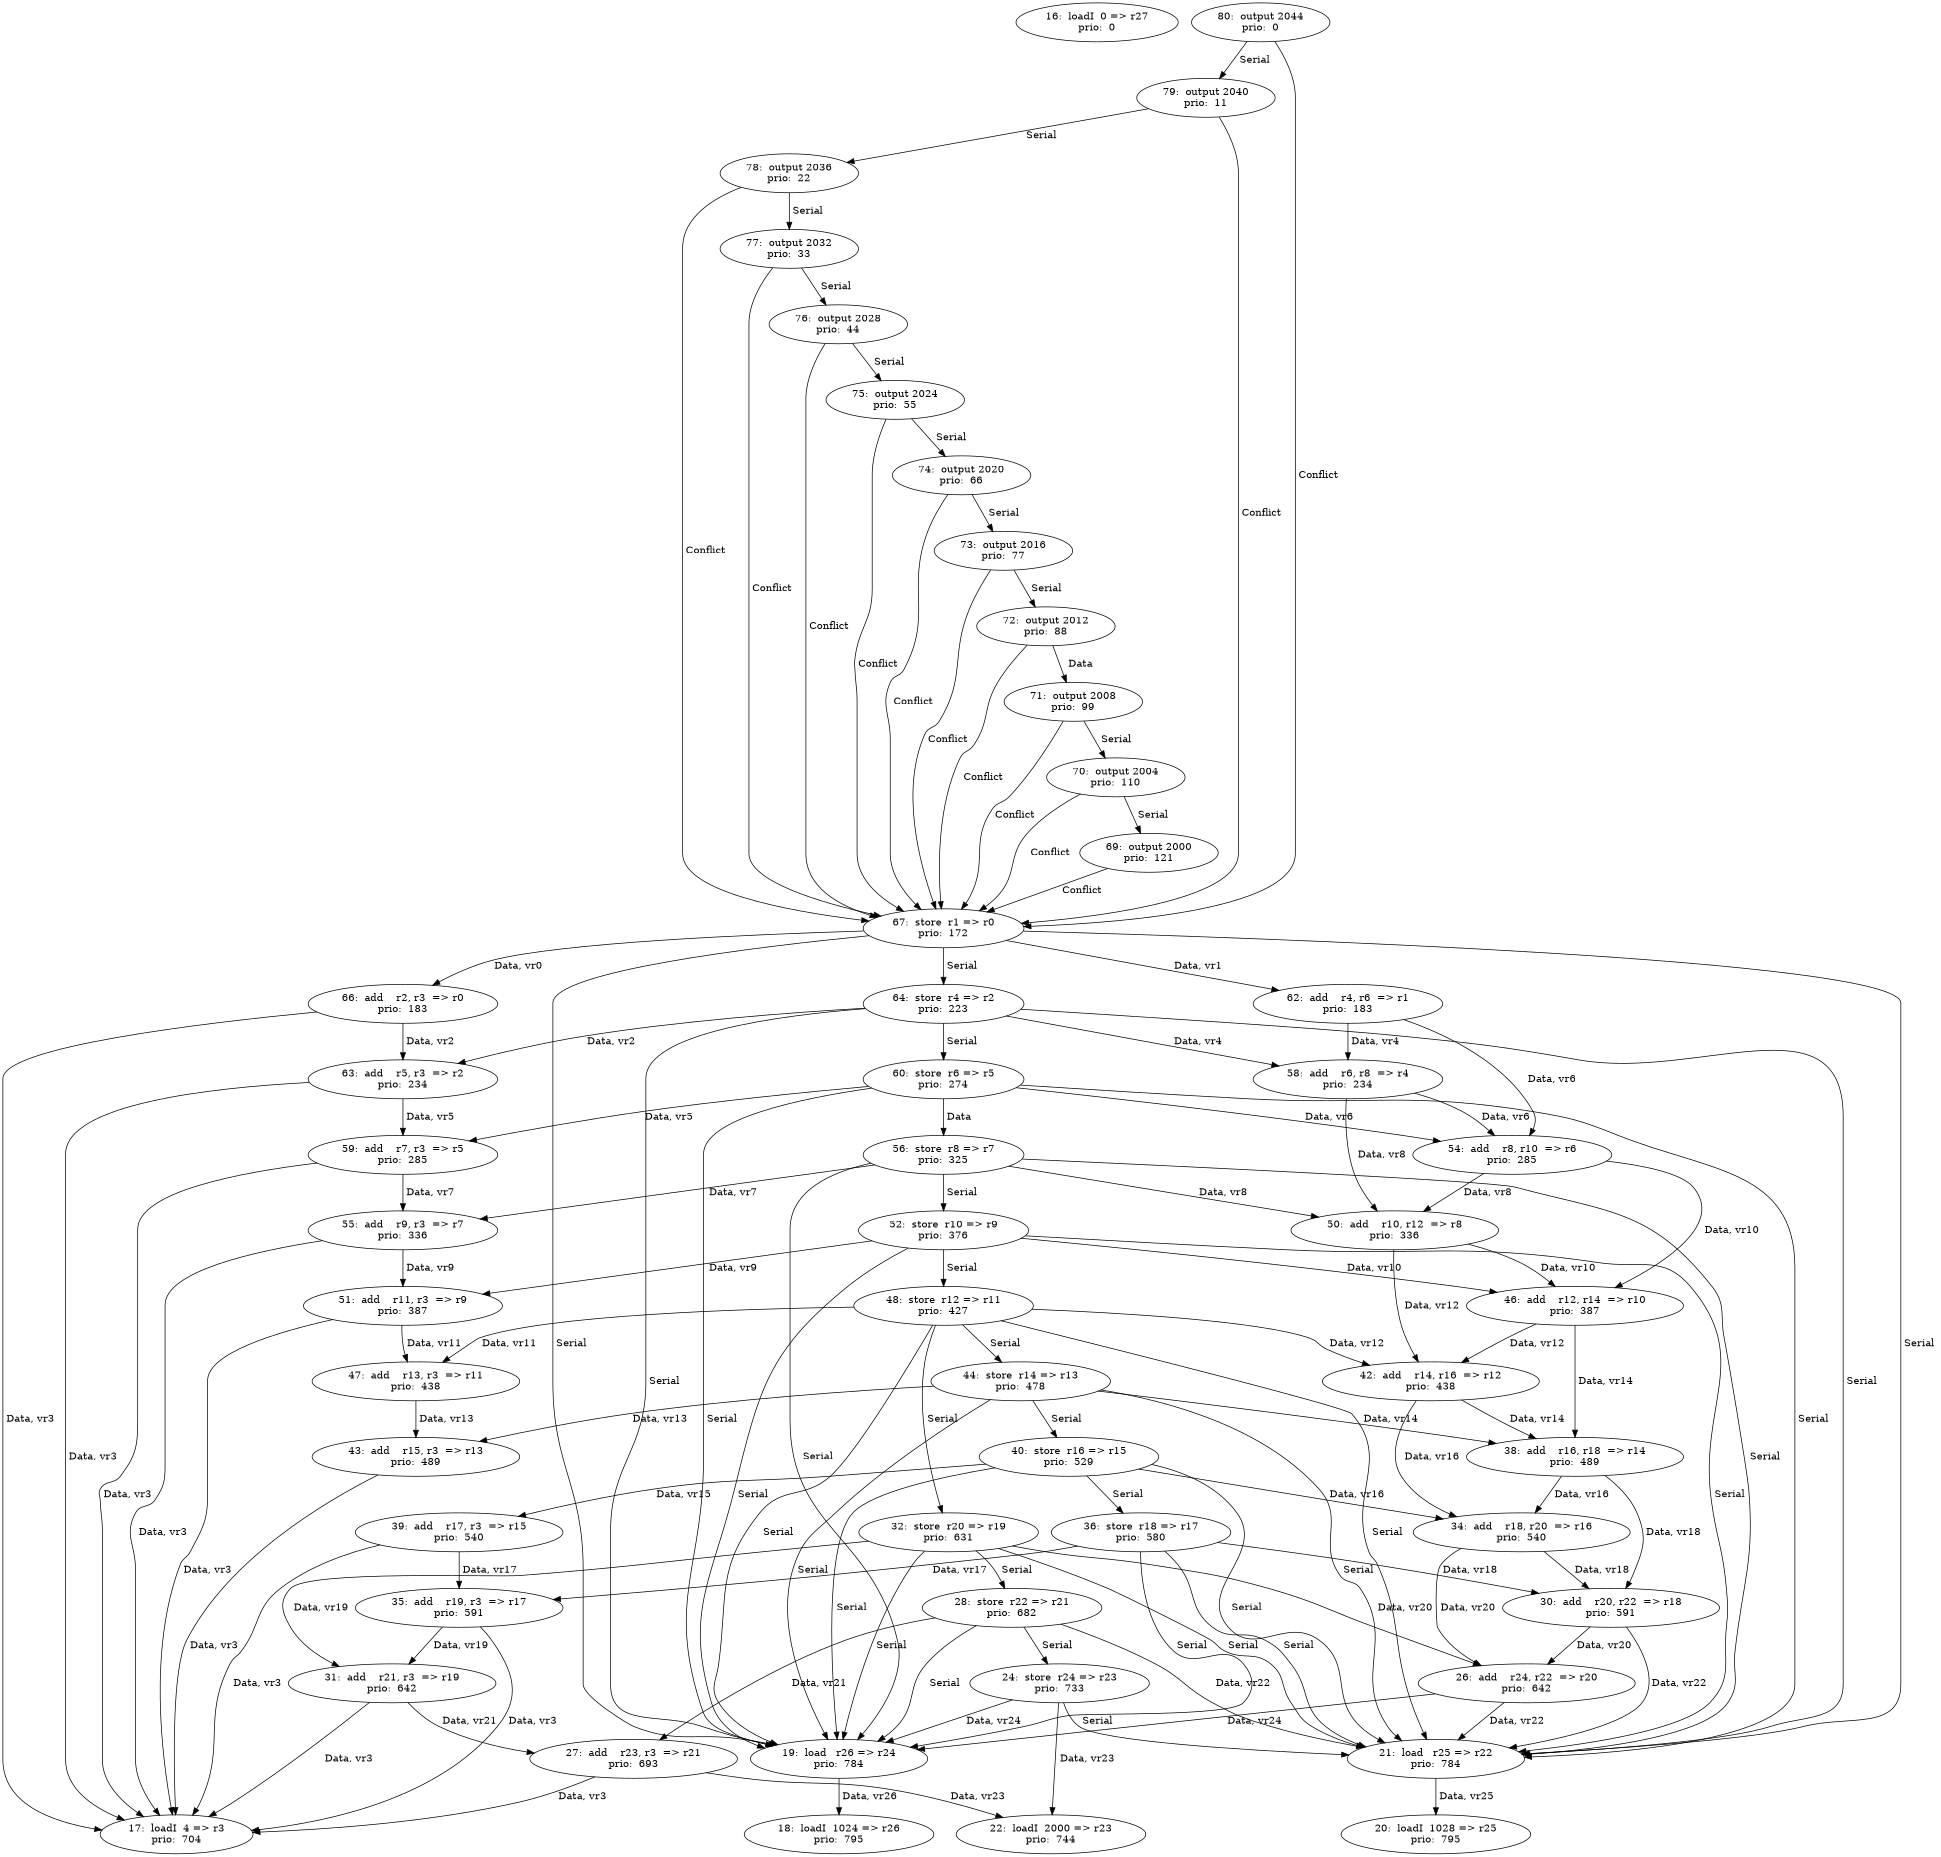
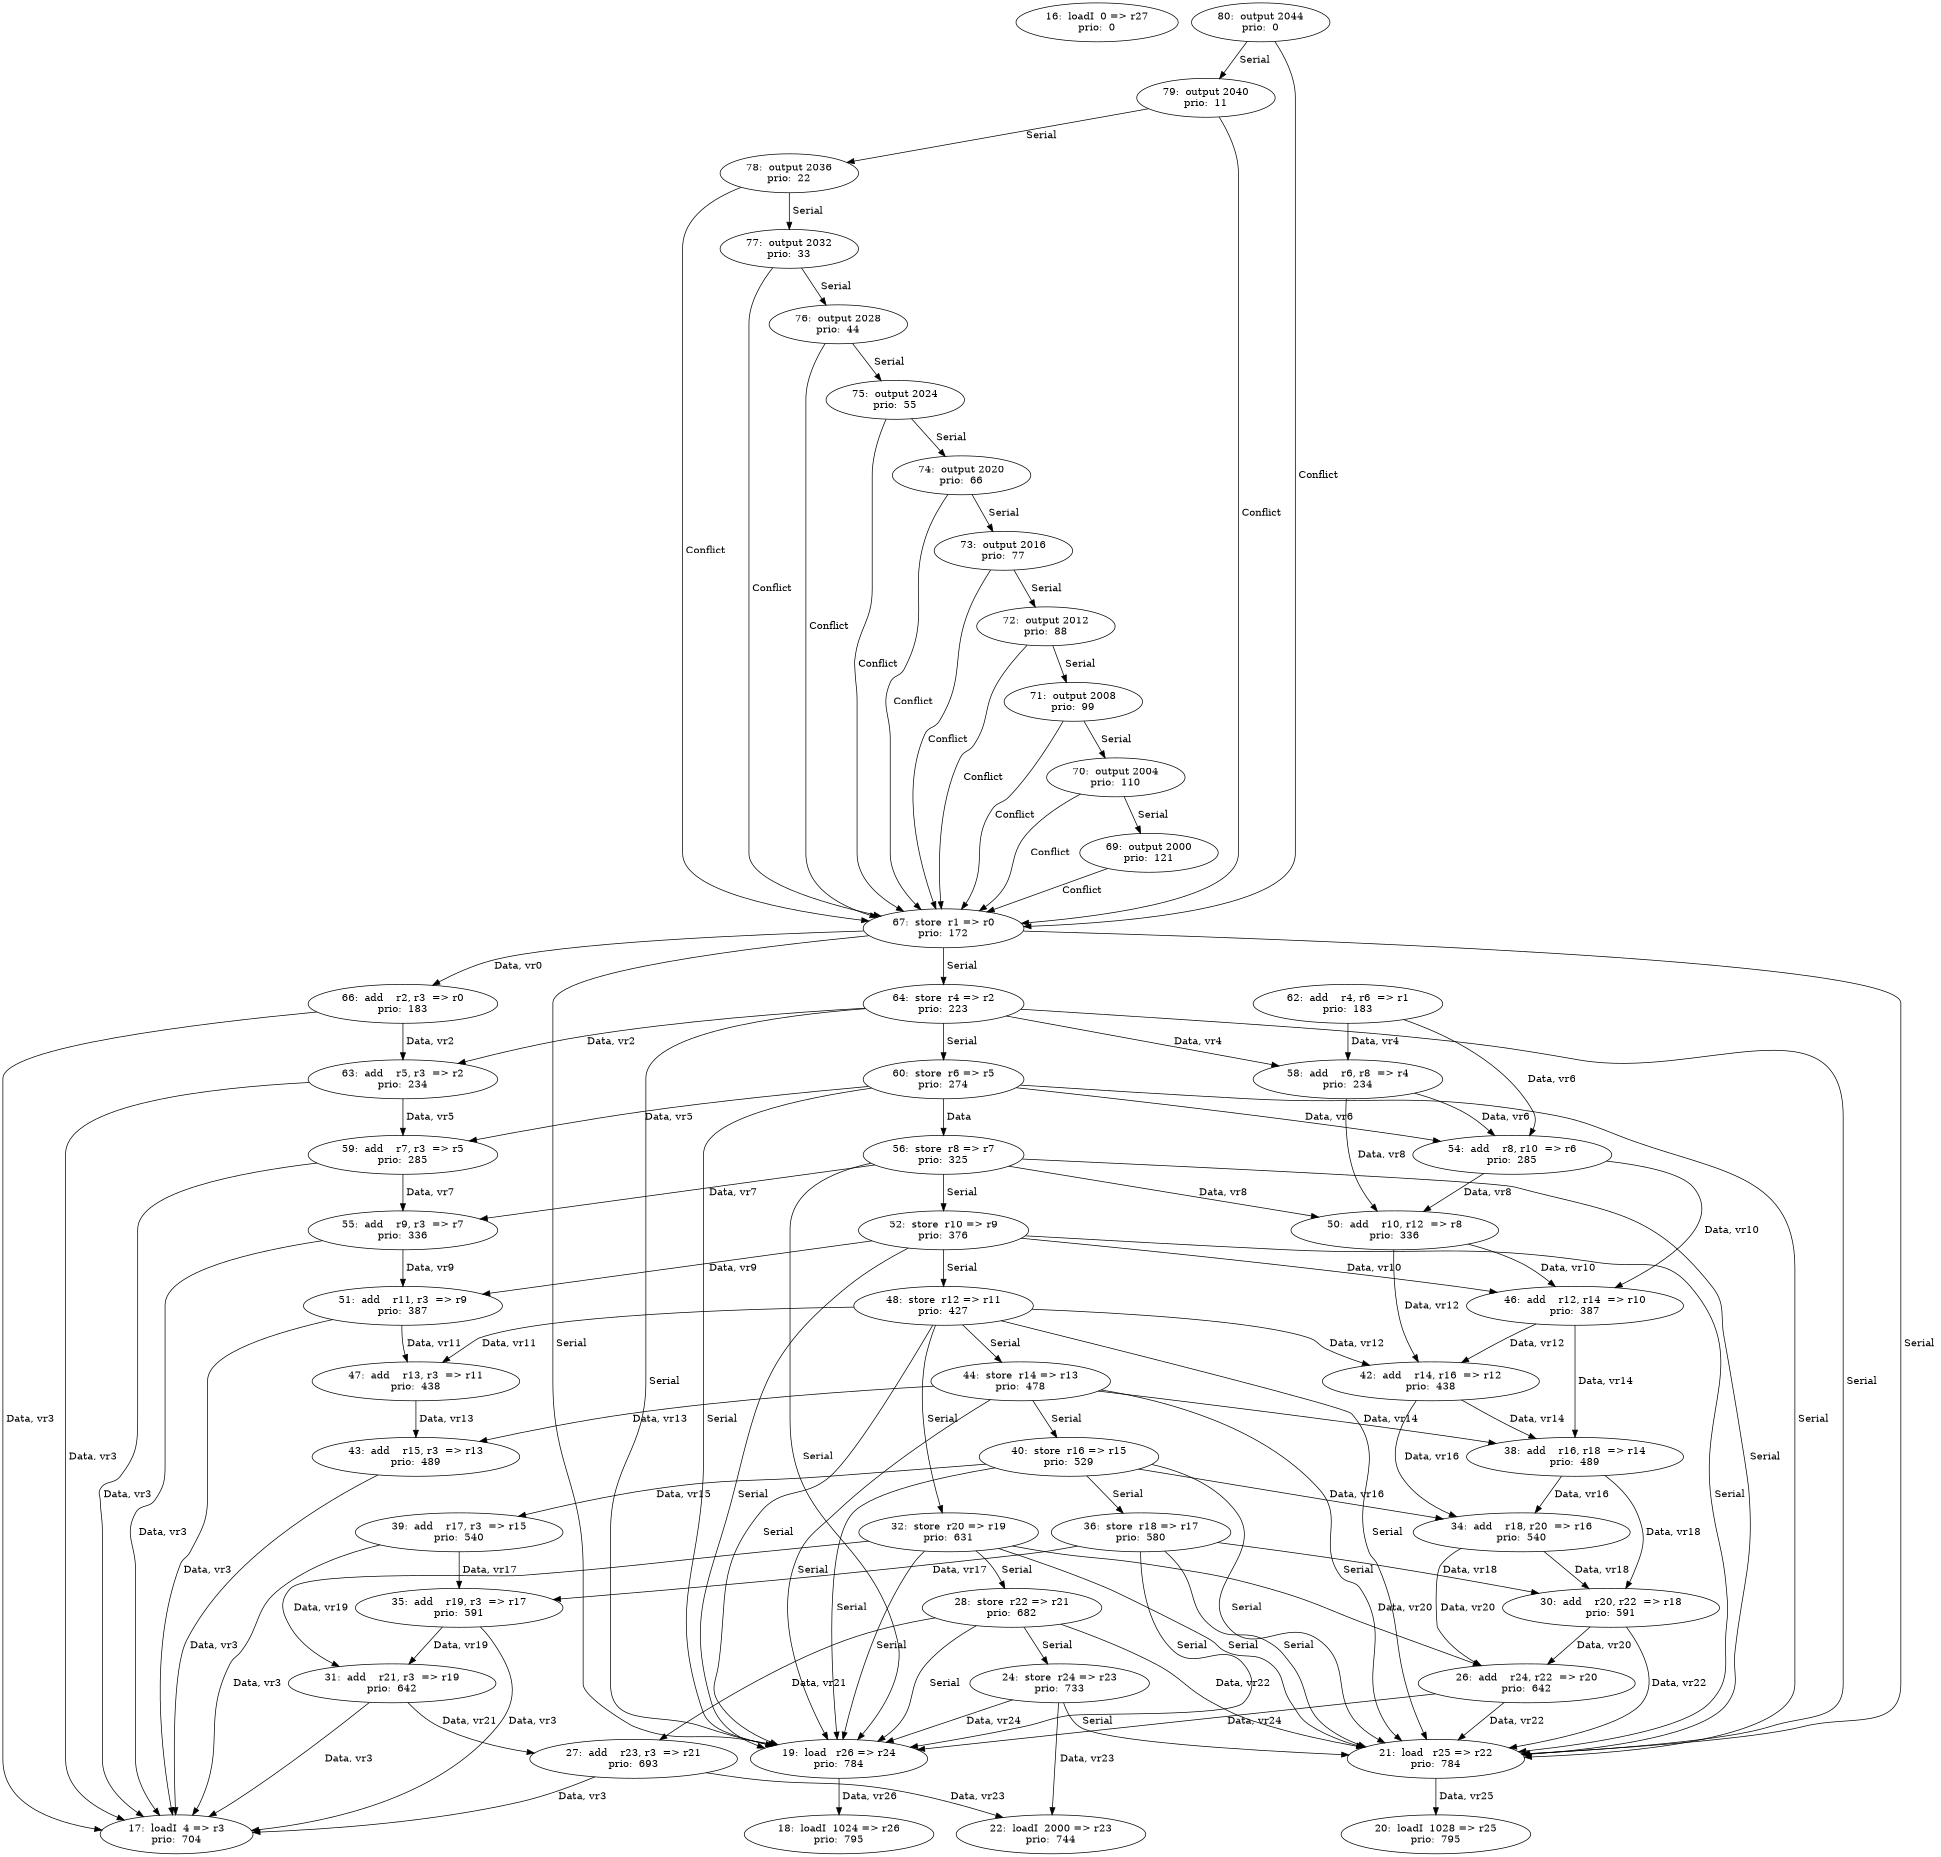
(1081, 664) -> (1081, 664)
(1139, 965) -> none
